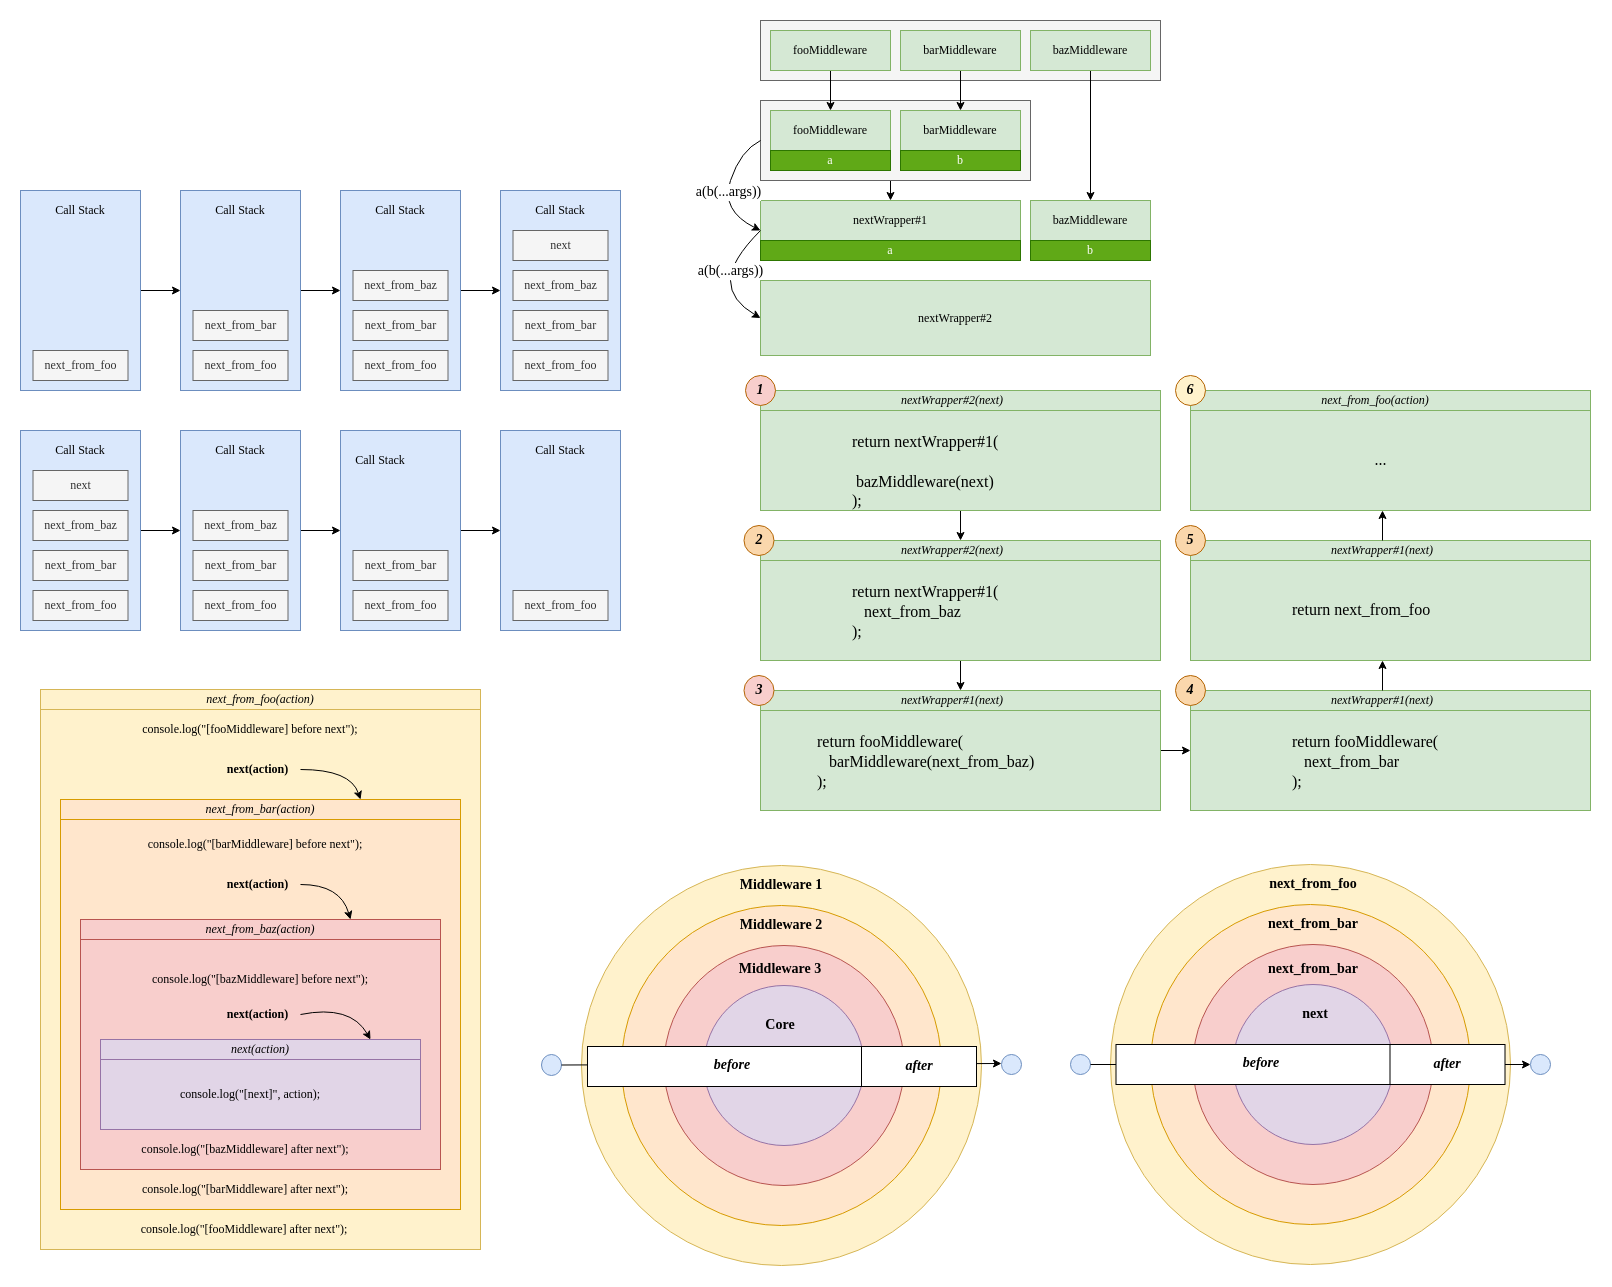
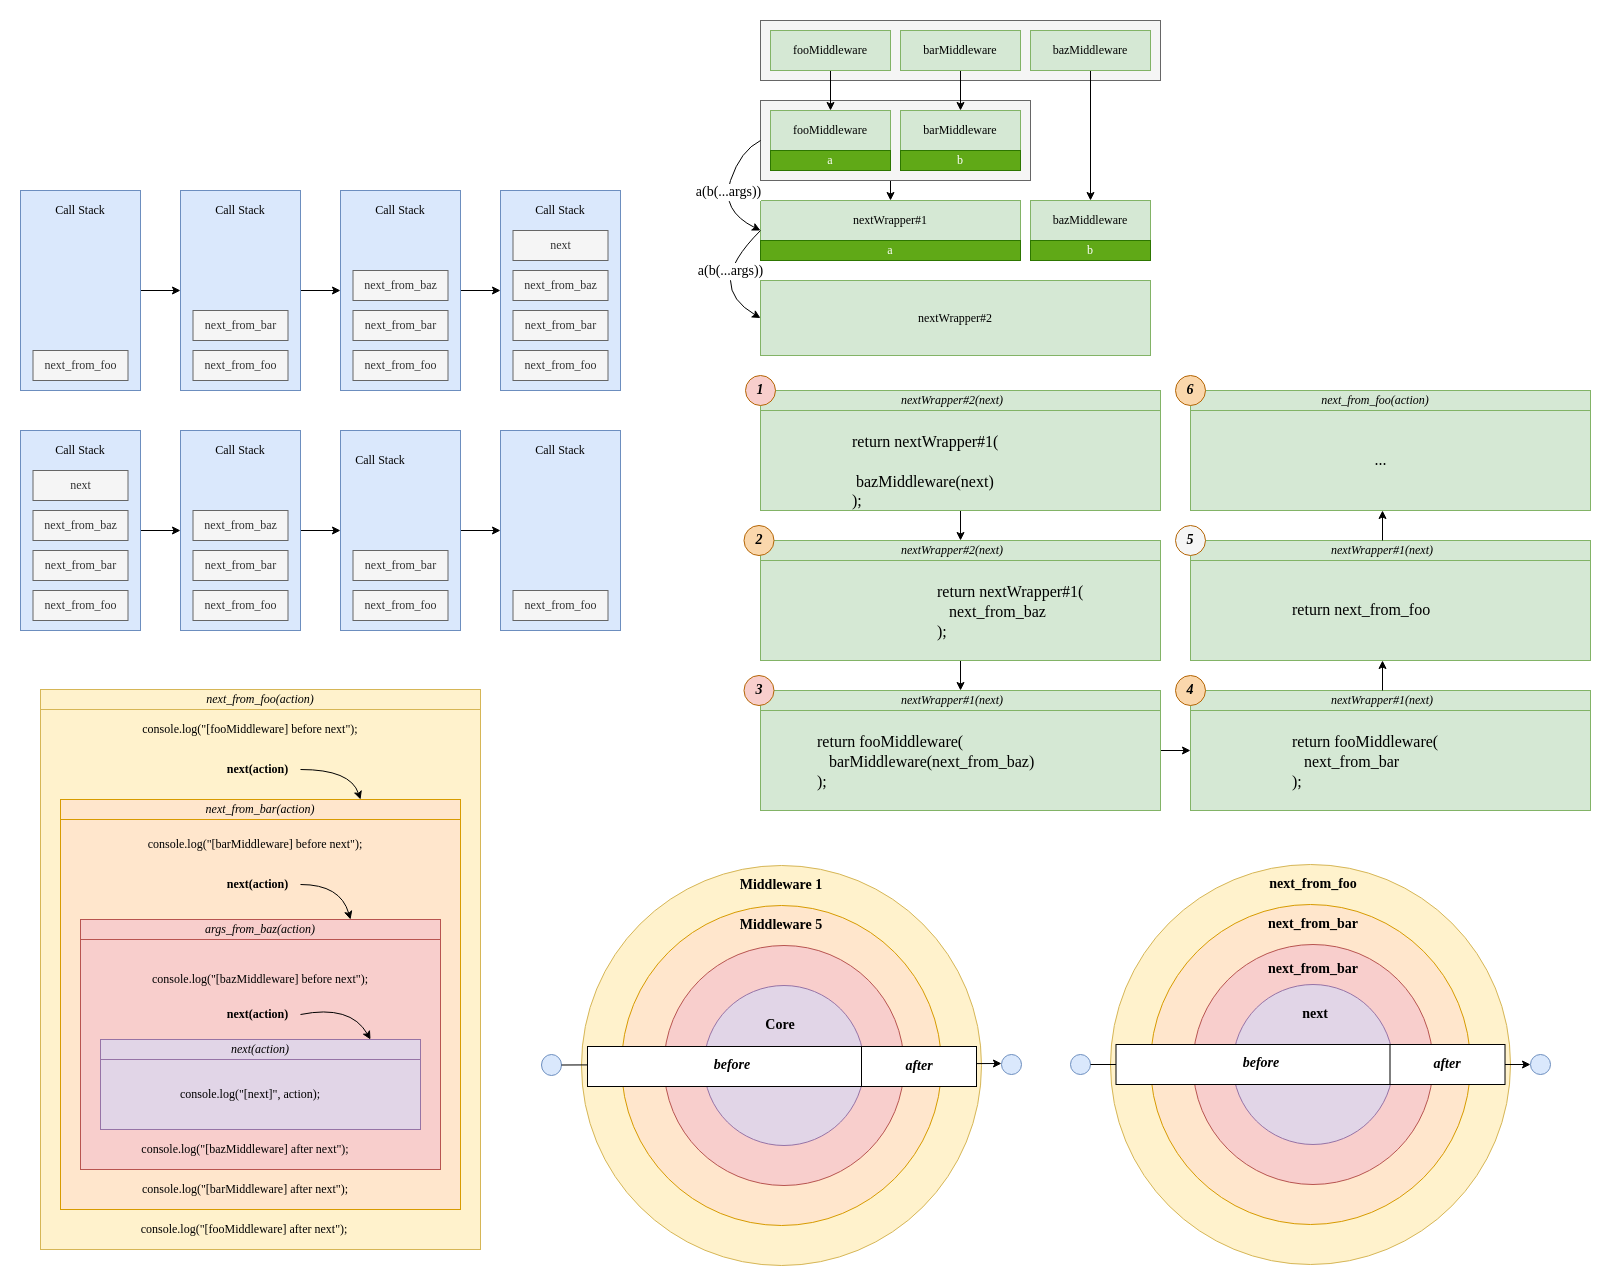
(1191, 391) -> (1191, 391)
(1191, 541) -> (1191, 541)
(961, 611) -> (1046, 611)
(782, 926) -> (782, 926)
(261, 930) -> (261, 930)
(781, 970) -> none
